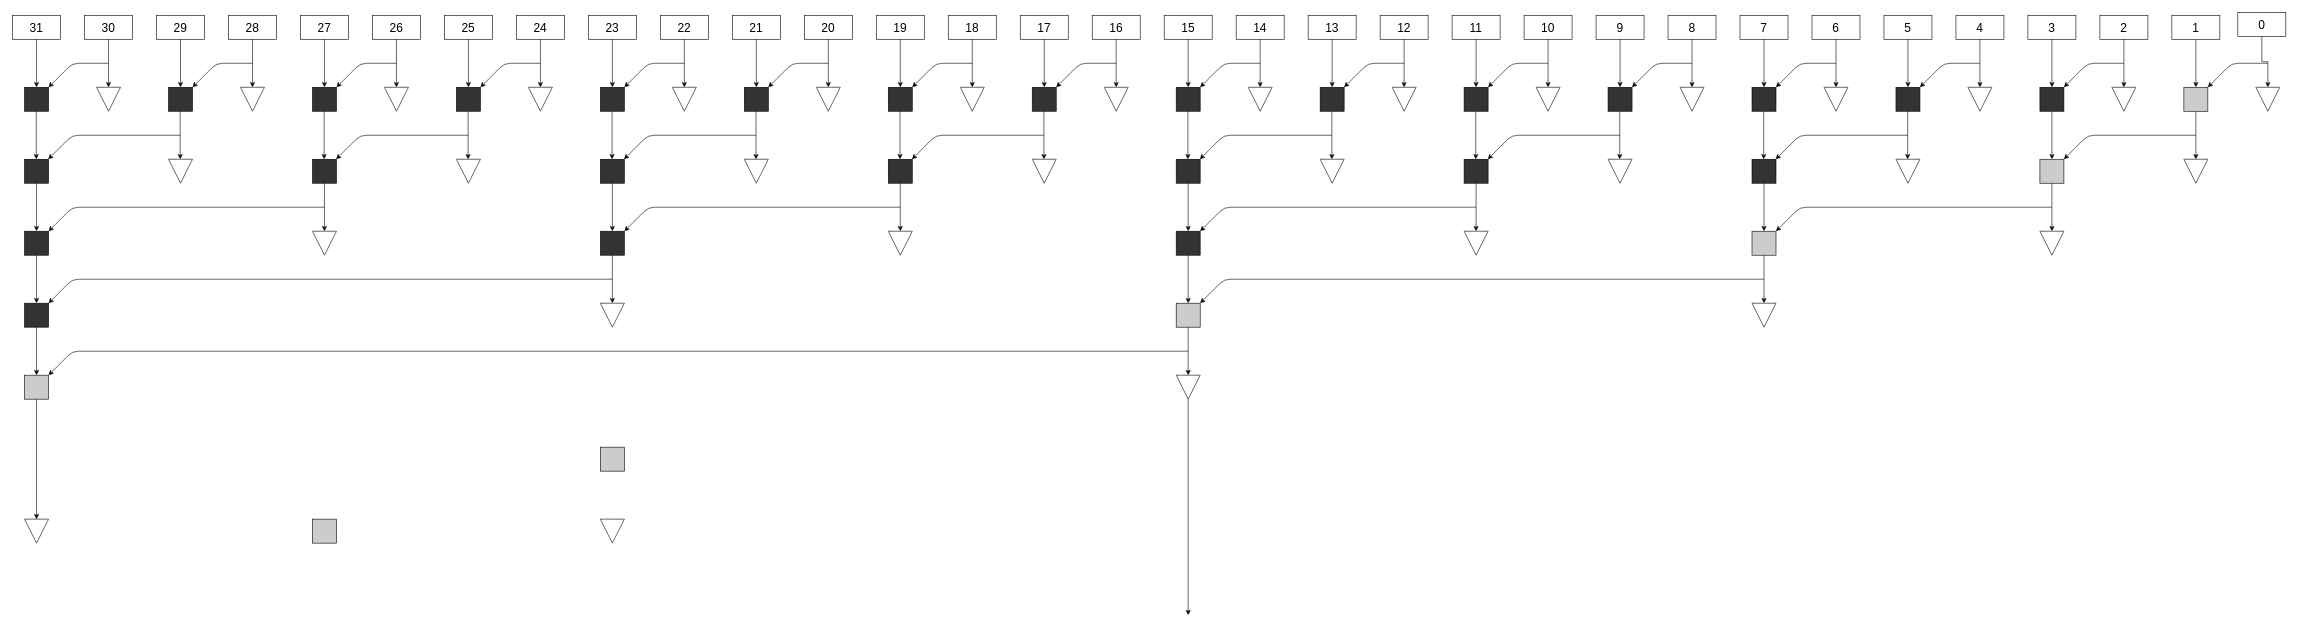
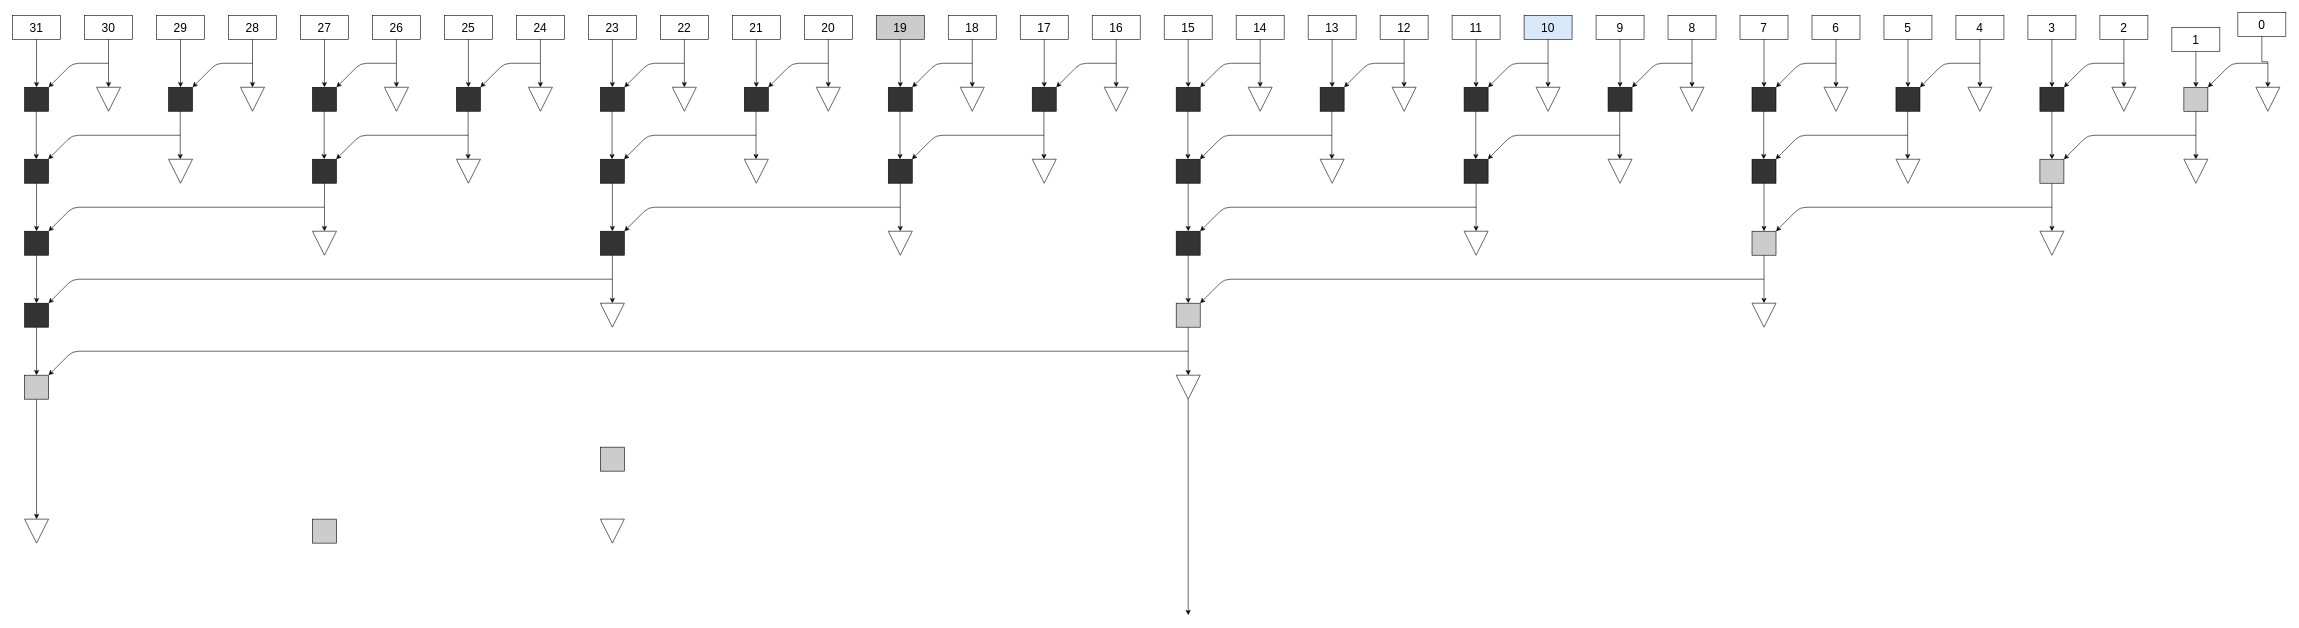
(900, 27) -> (900, 27)
(1548, 27) -> (1548, 27)
(2196, 27) -> (2196, 39)
